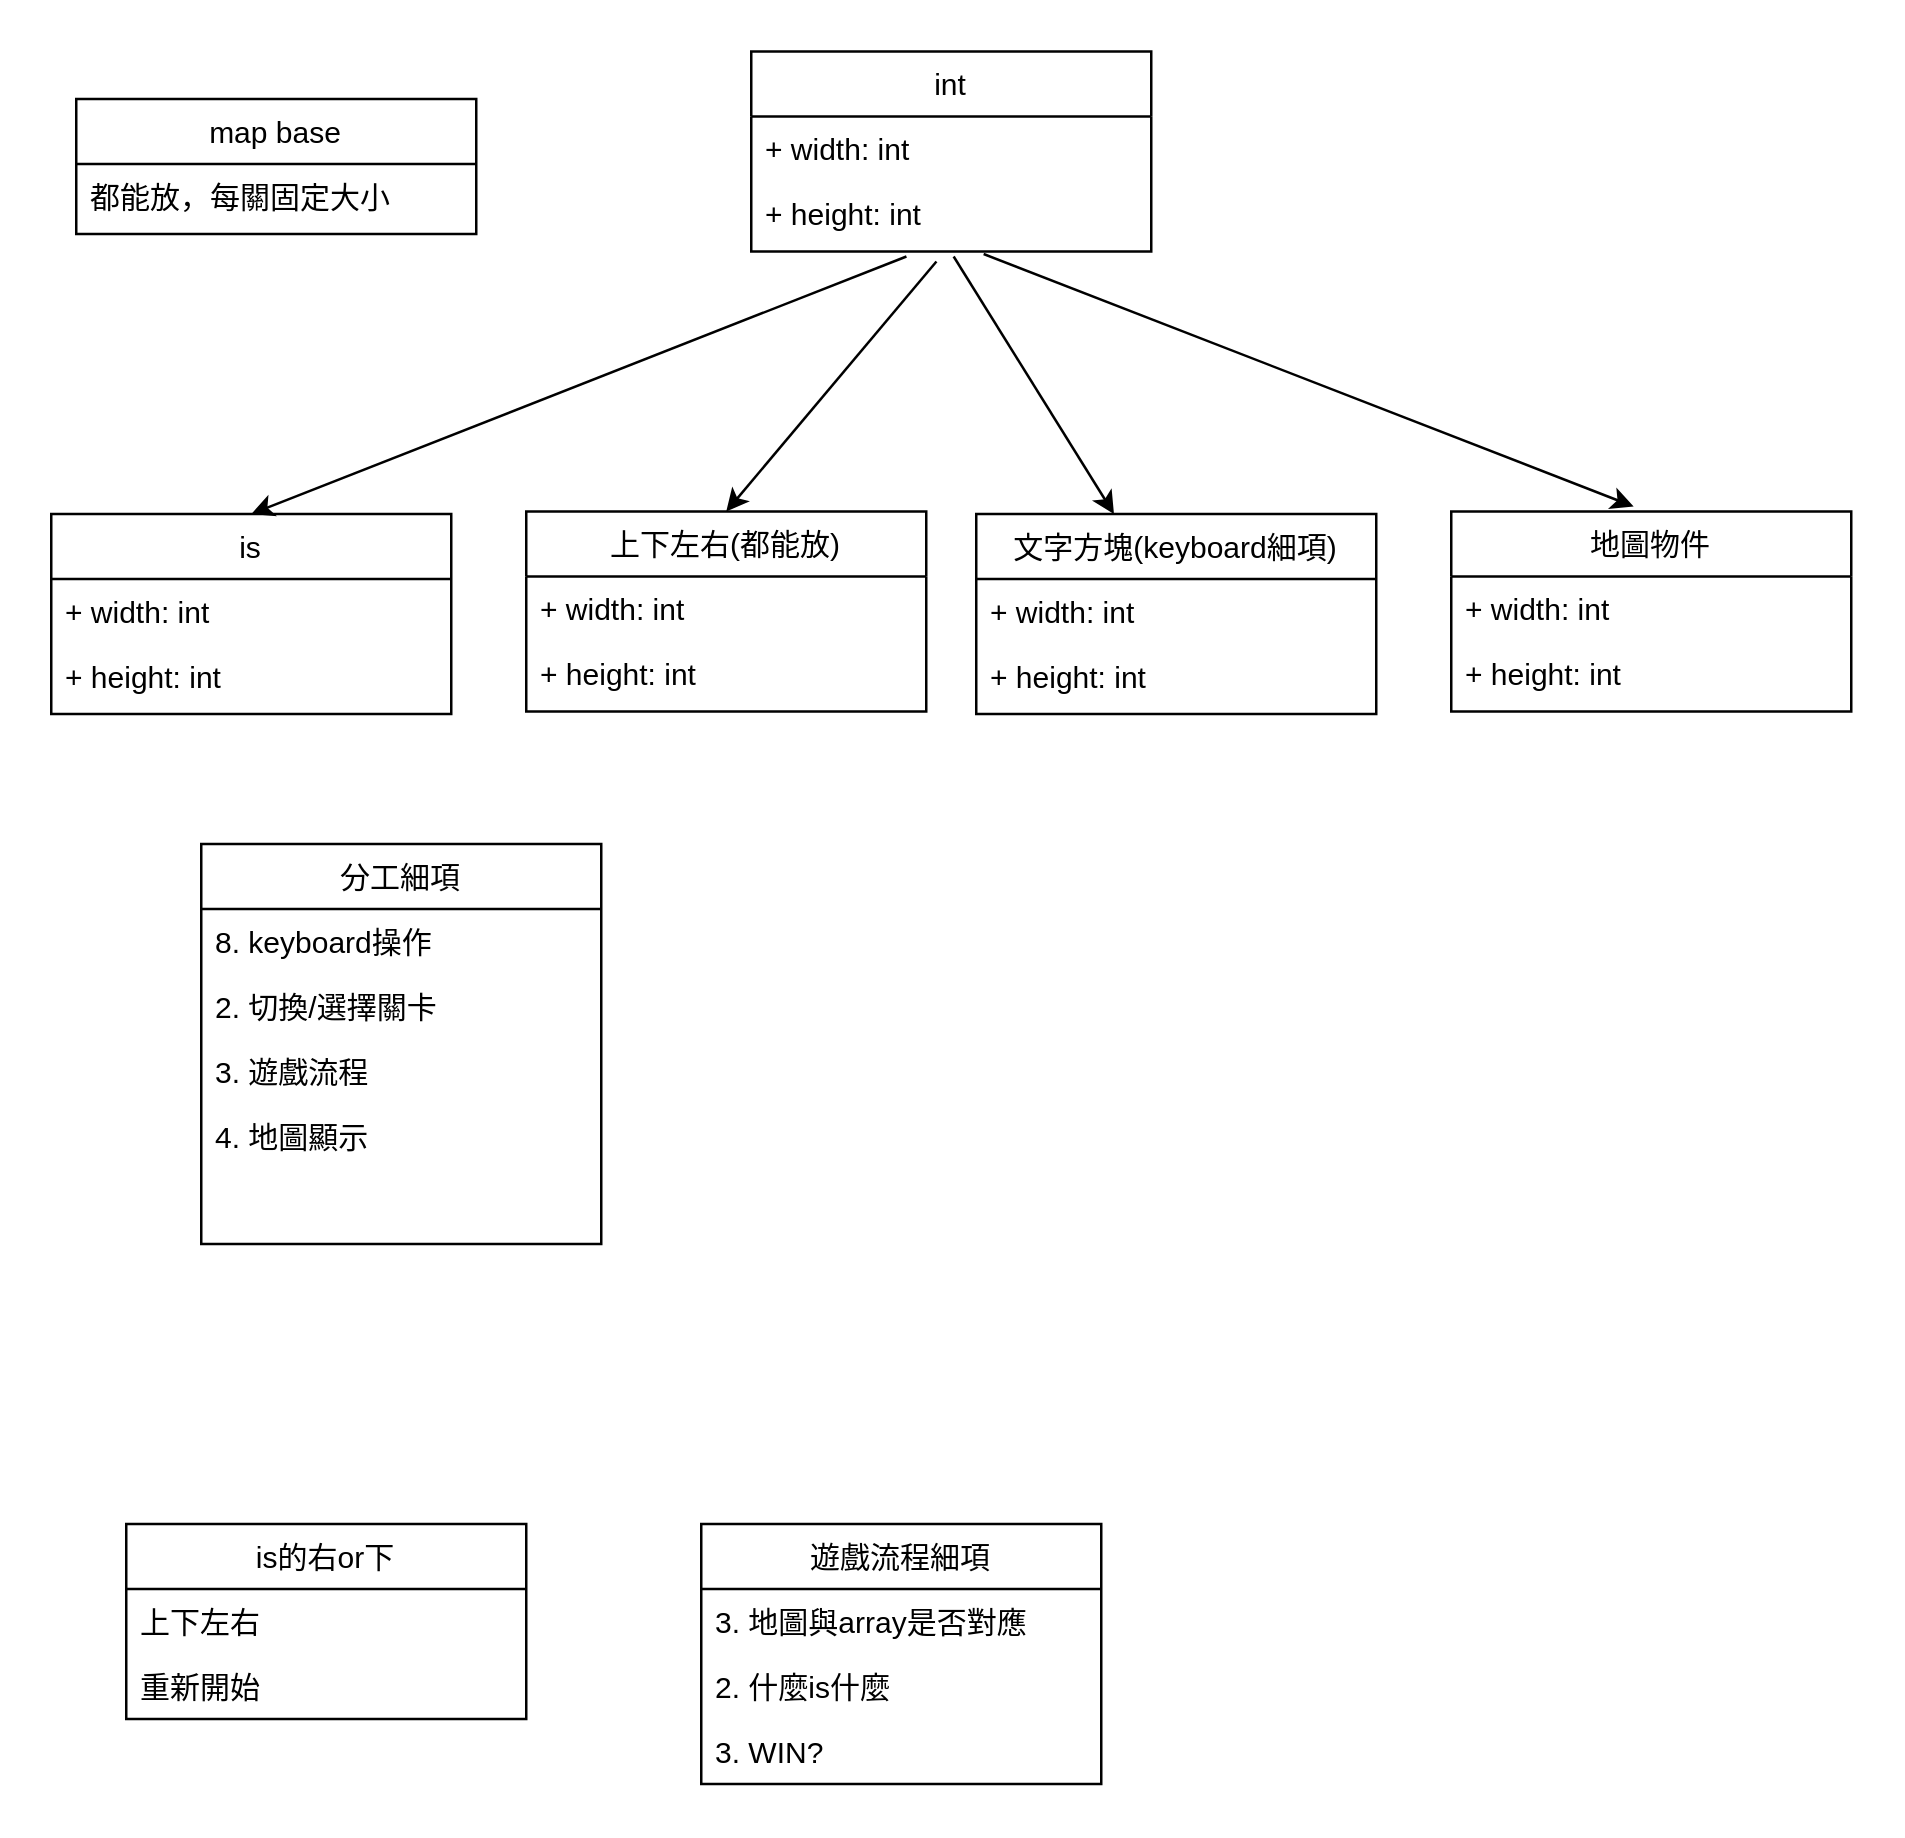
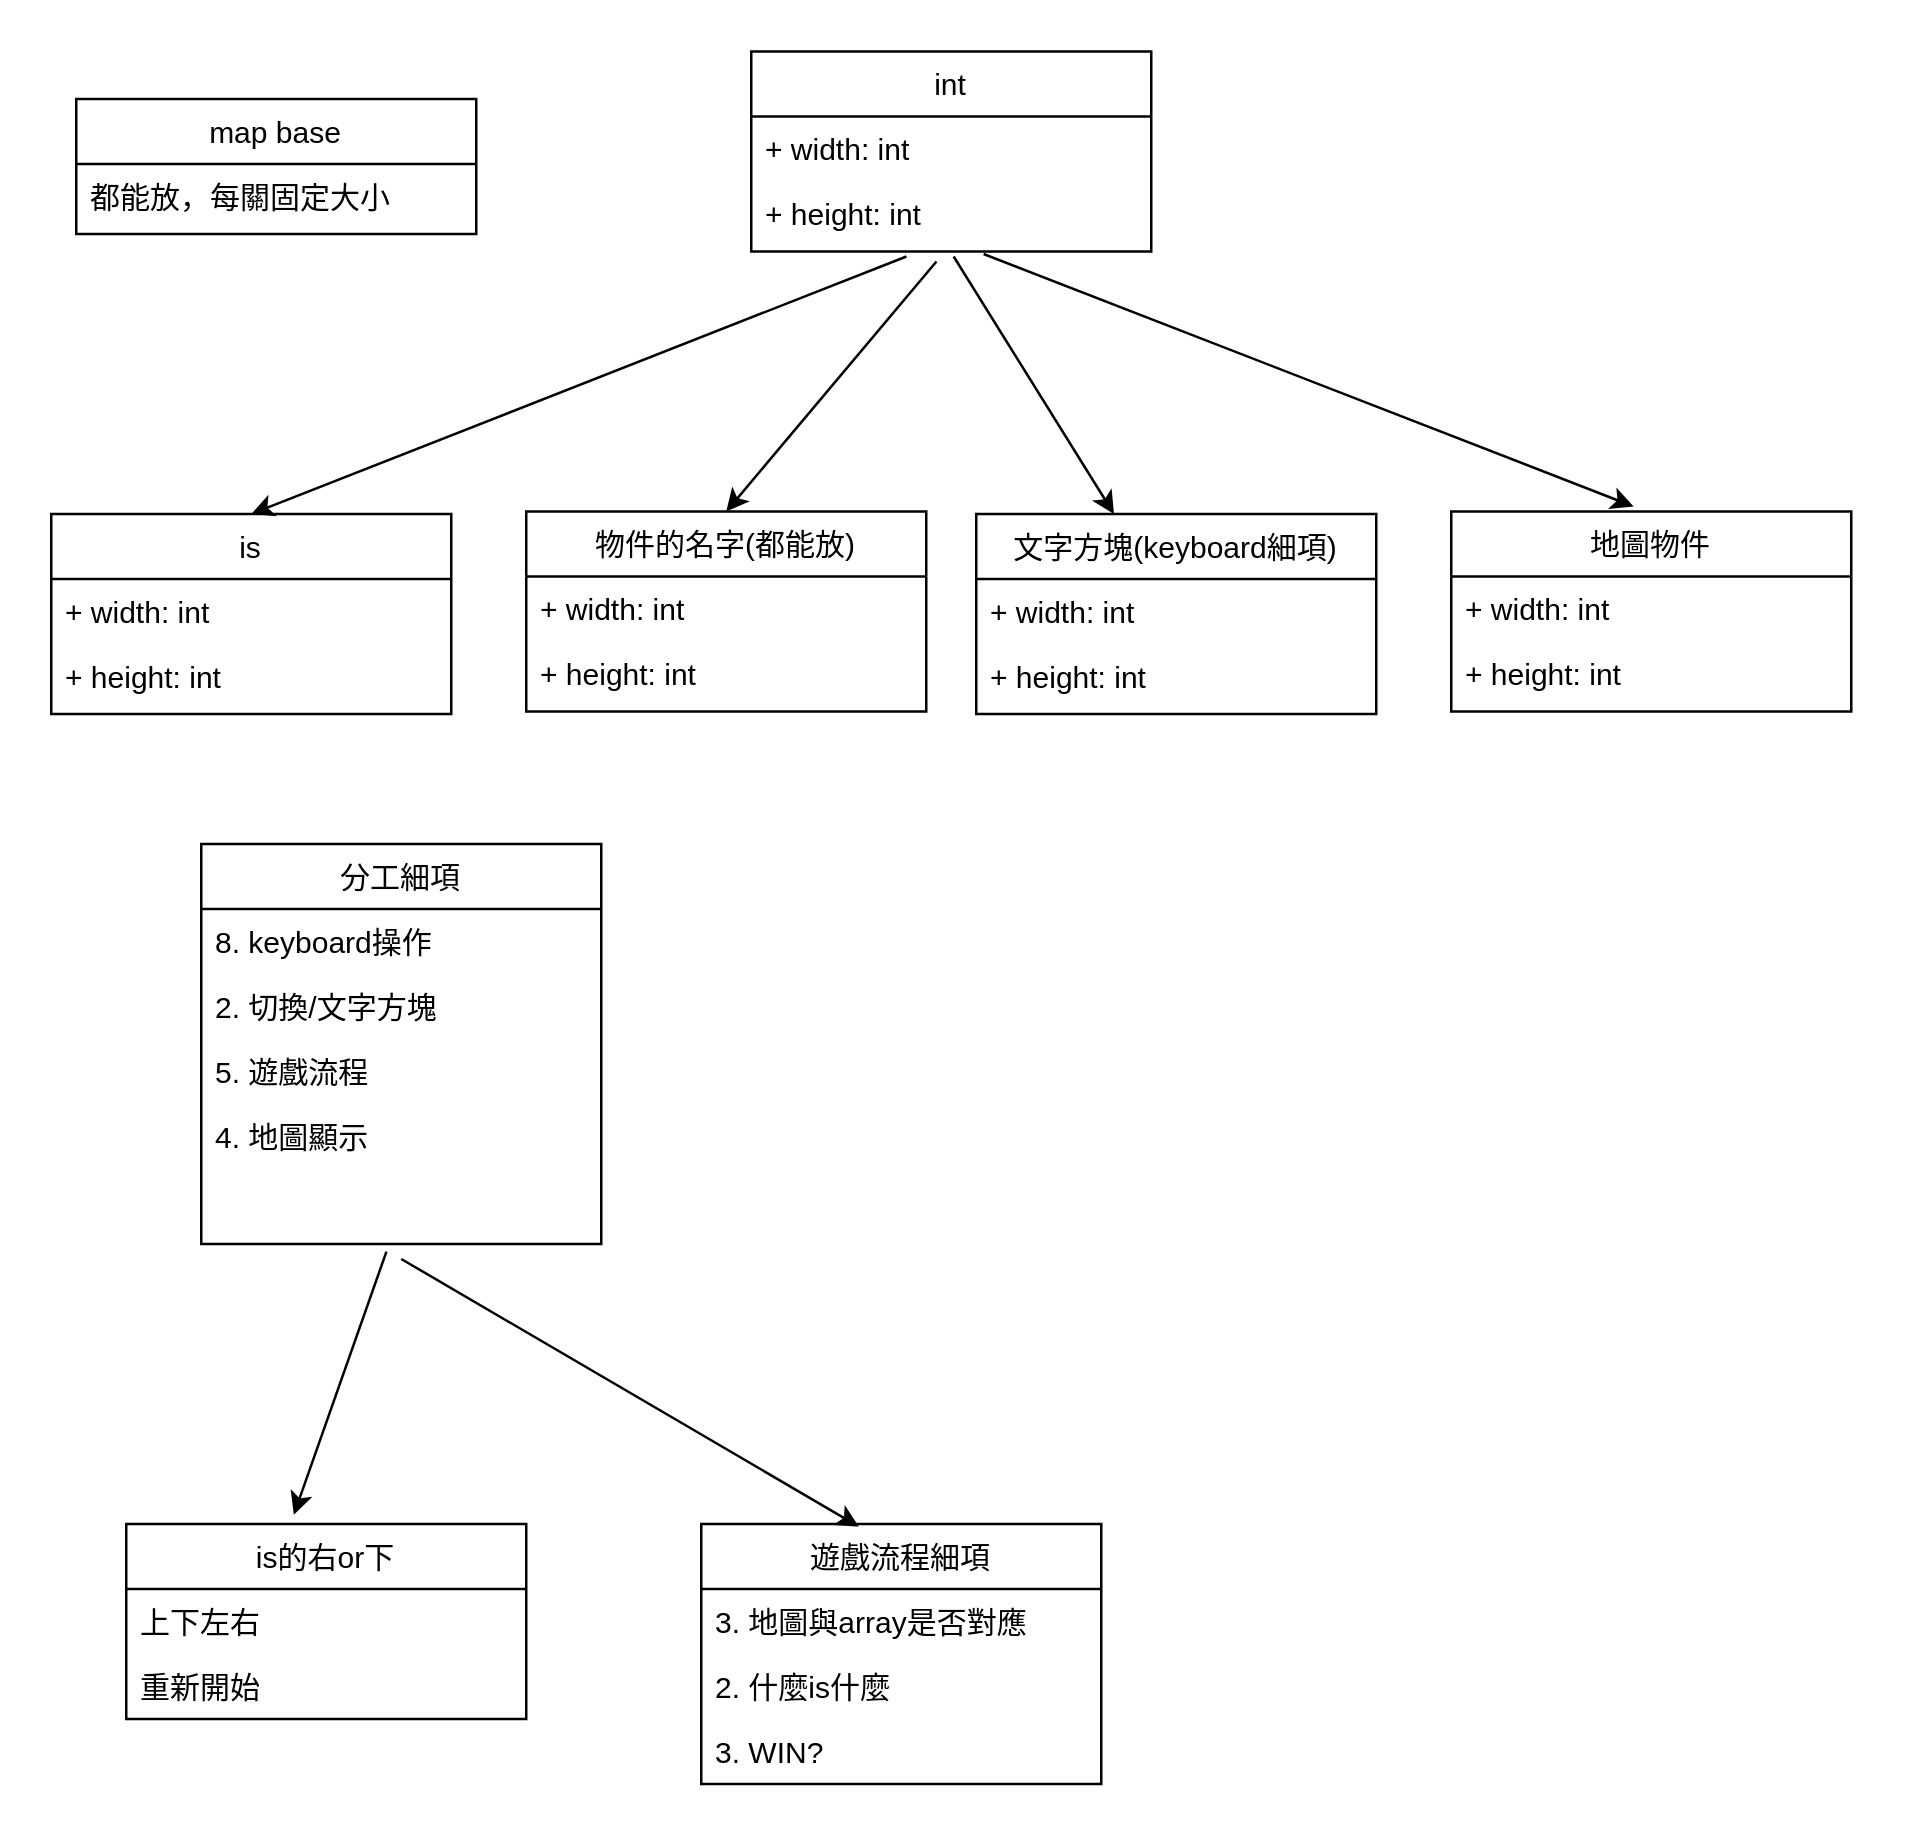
(725, 545) -> (725, 545)
(331, 1008) -> (331, 1008)
(292, 1073) -> (292, 1073)
none -> (343, 1375)
none -> (623, 1389)
